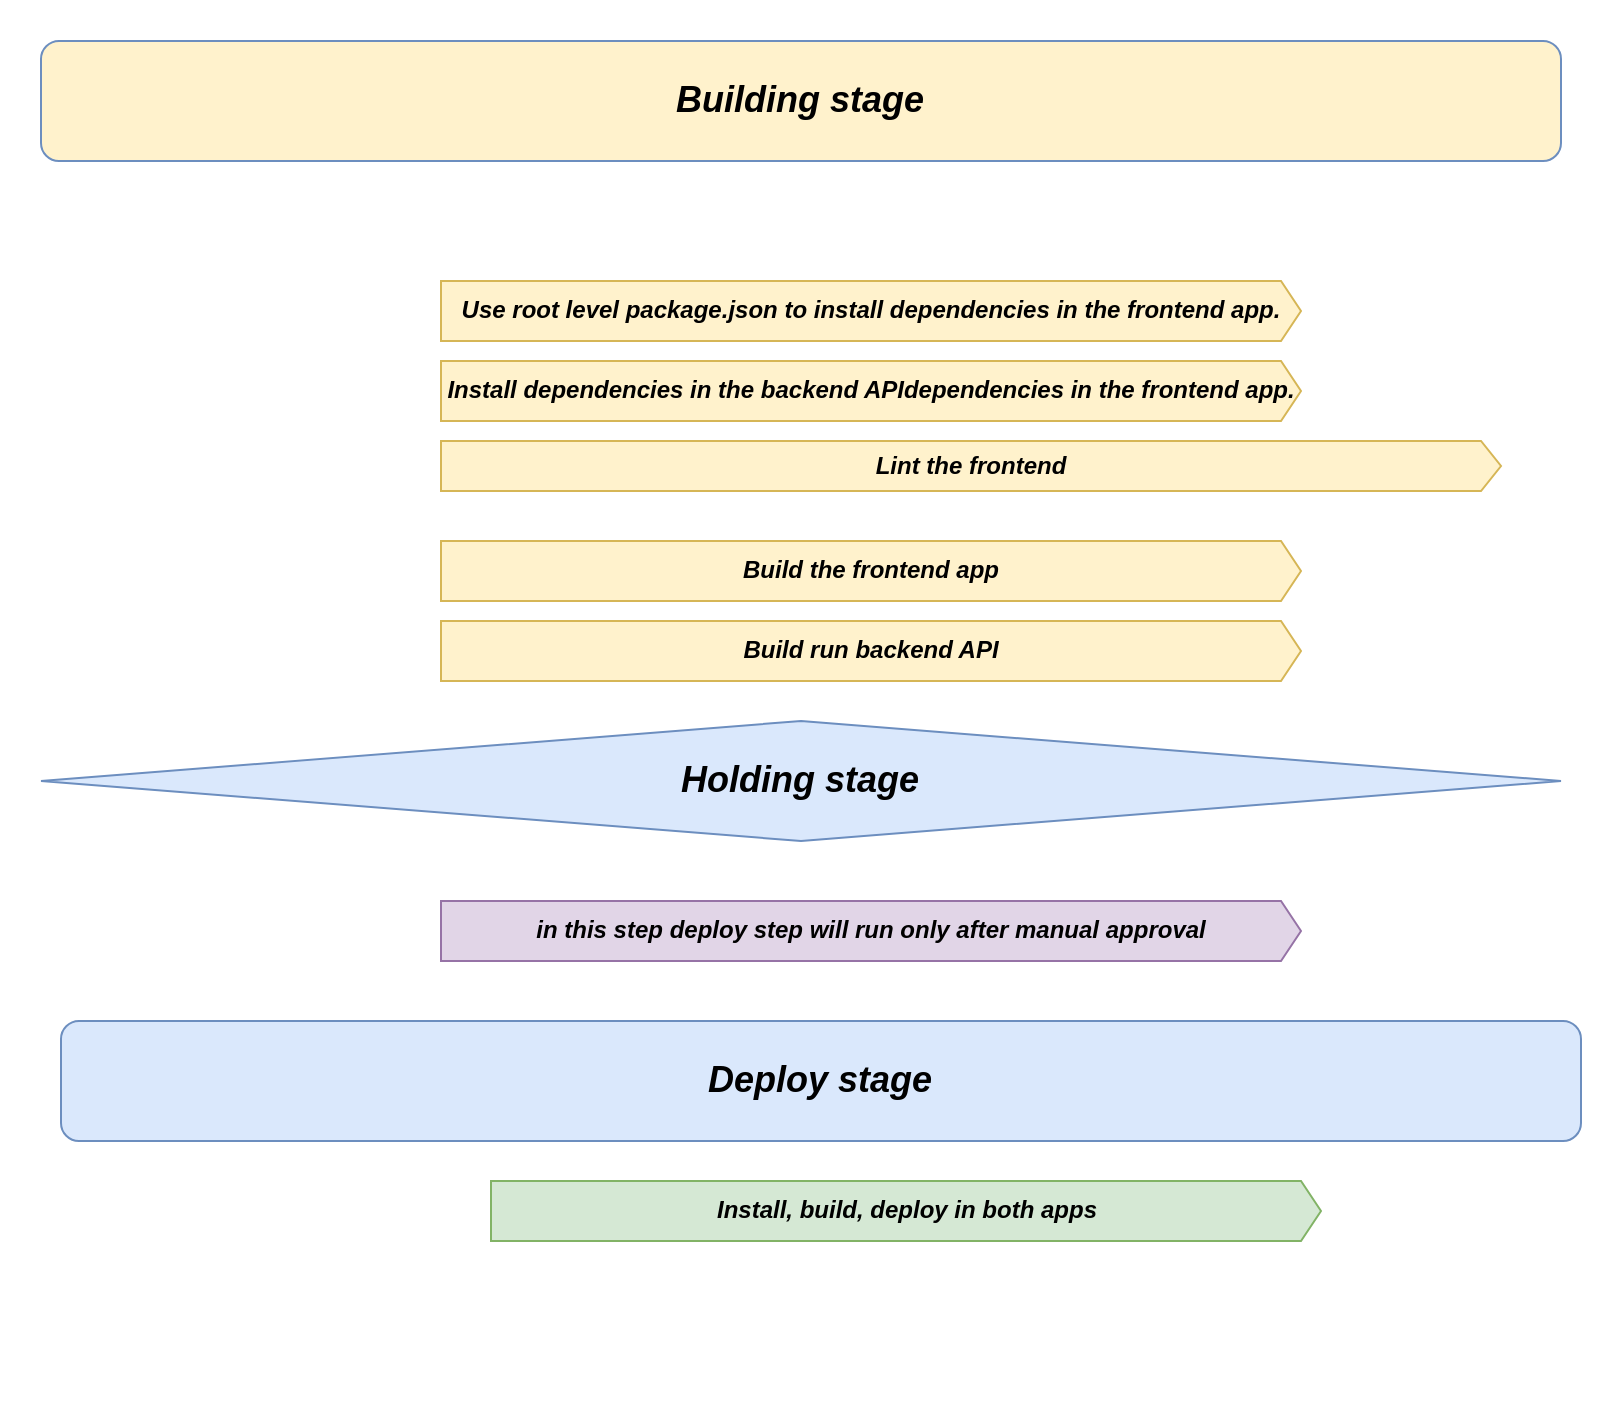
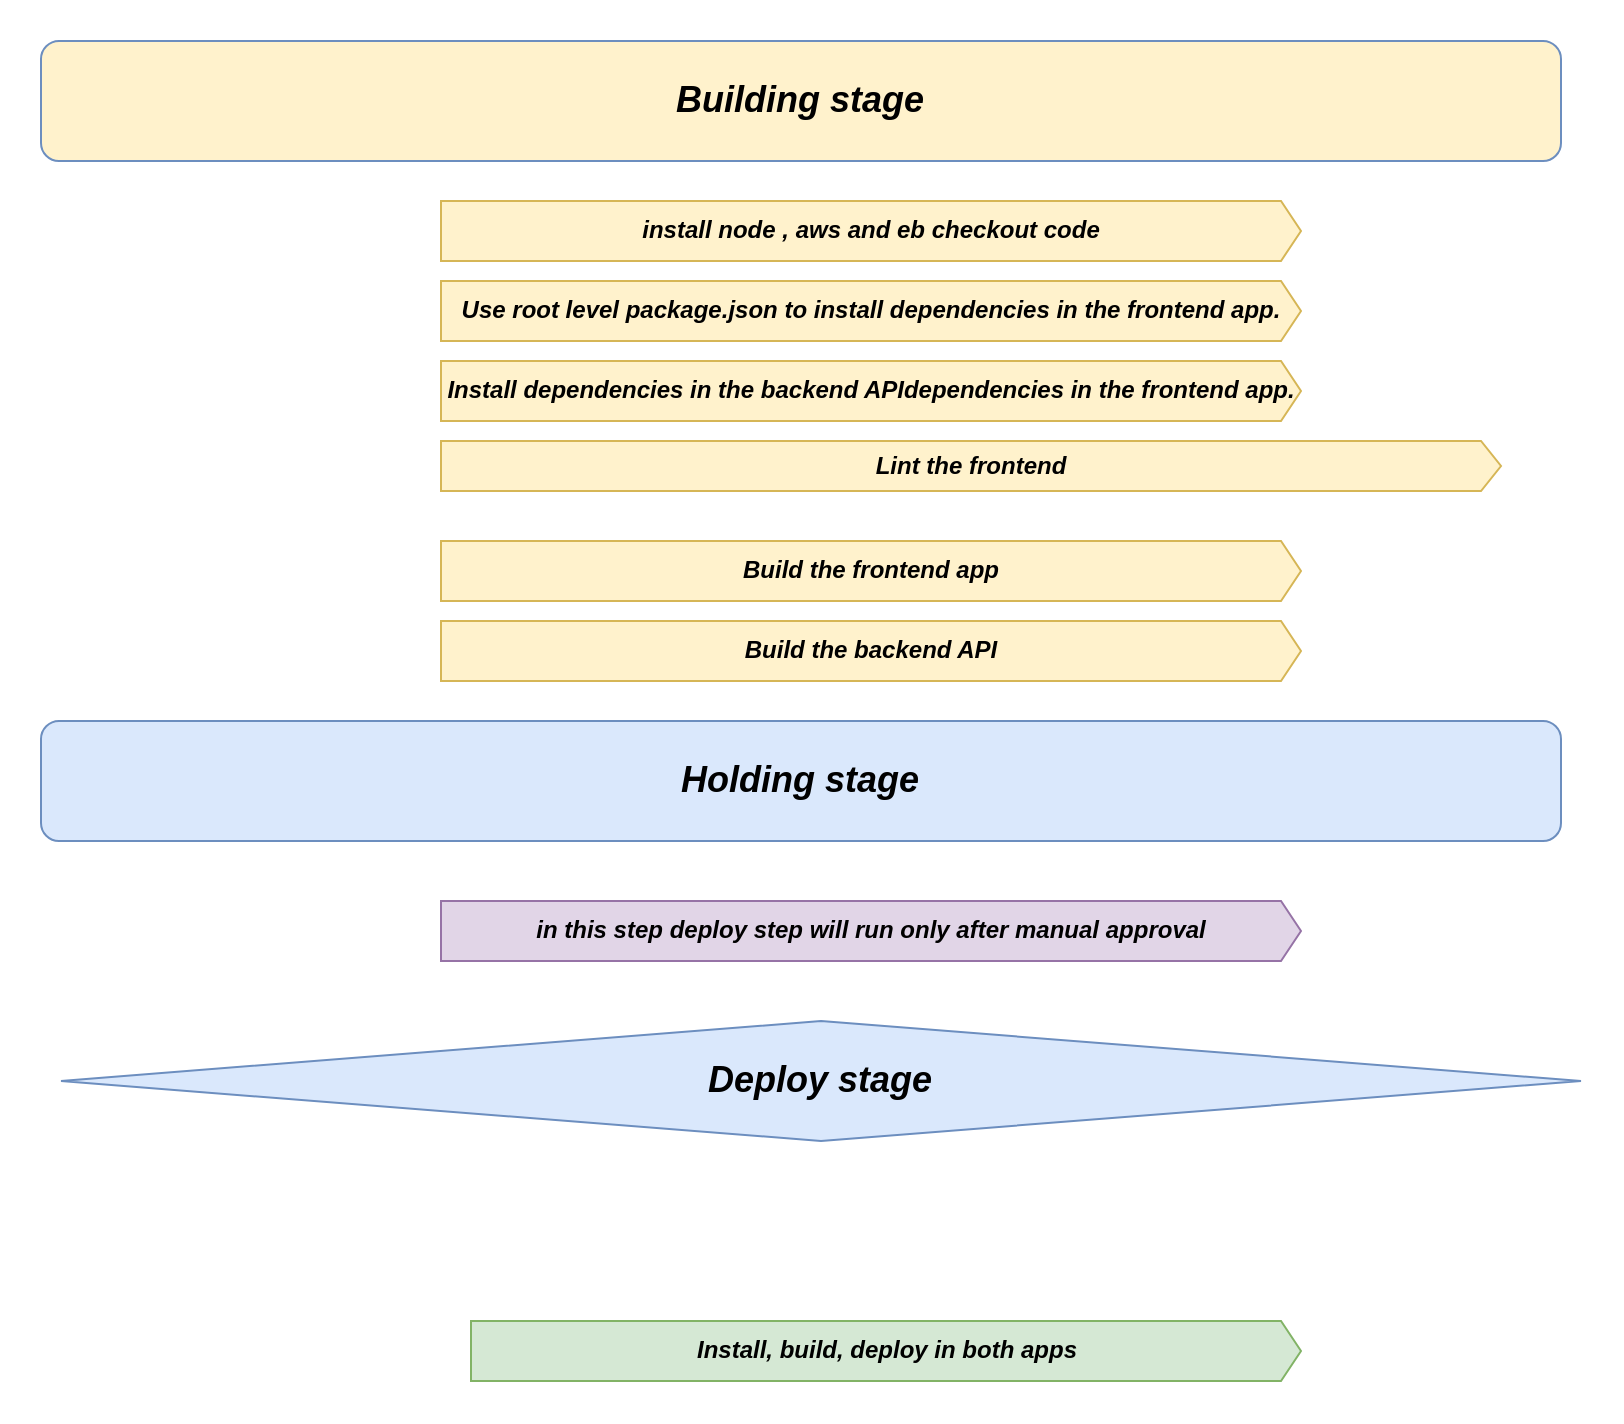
none -> (871, 231)
(872, 651) -> (872, 651)
(801, 781) -> (801, 781)
(821, 1081) -> (821, 1081)
(906, 1211) -> (886, 1351)
